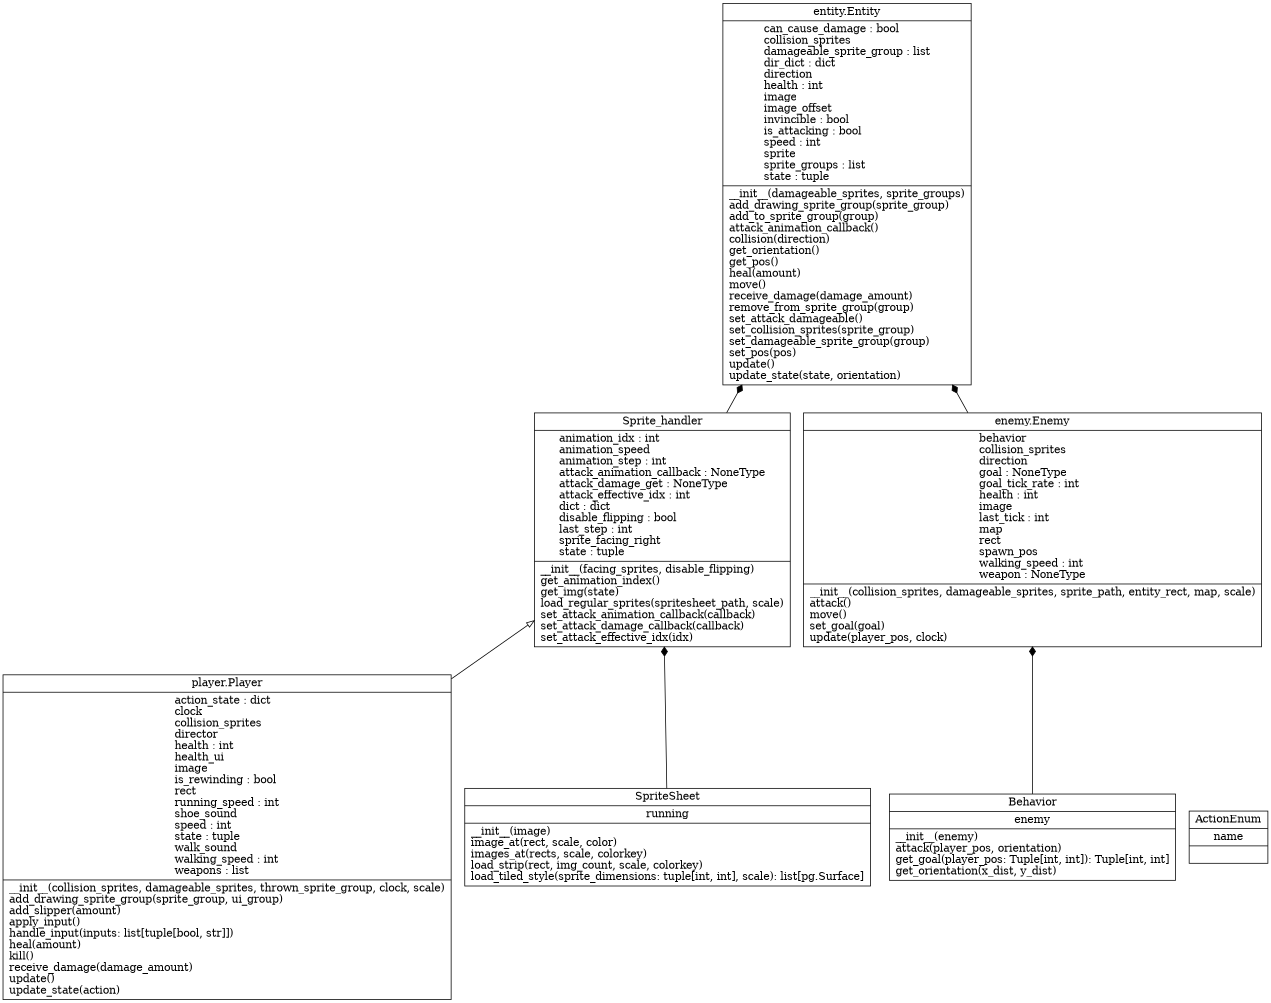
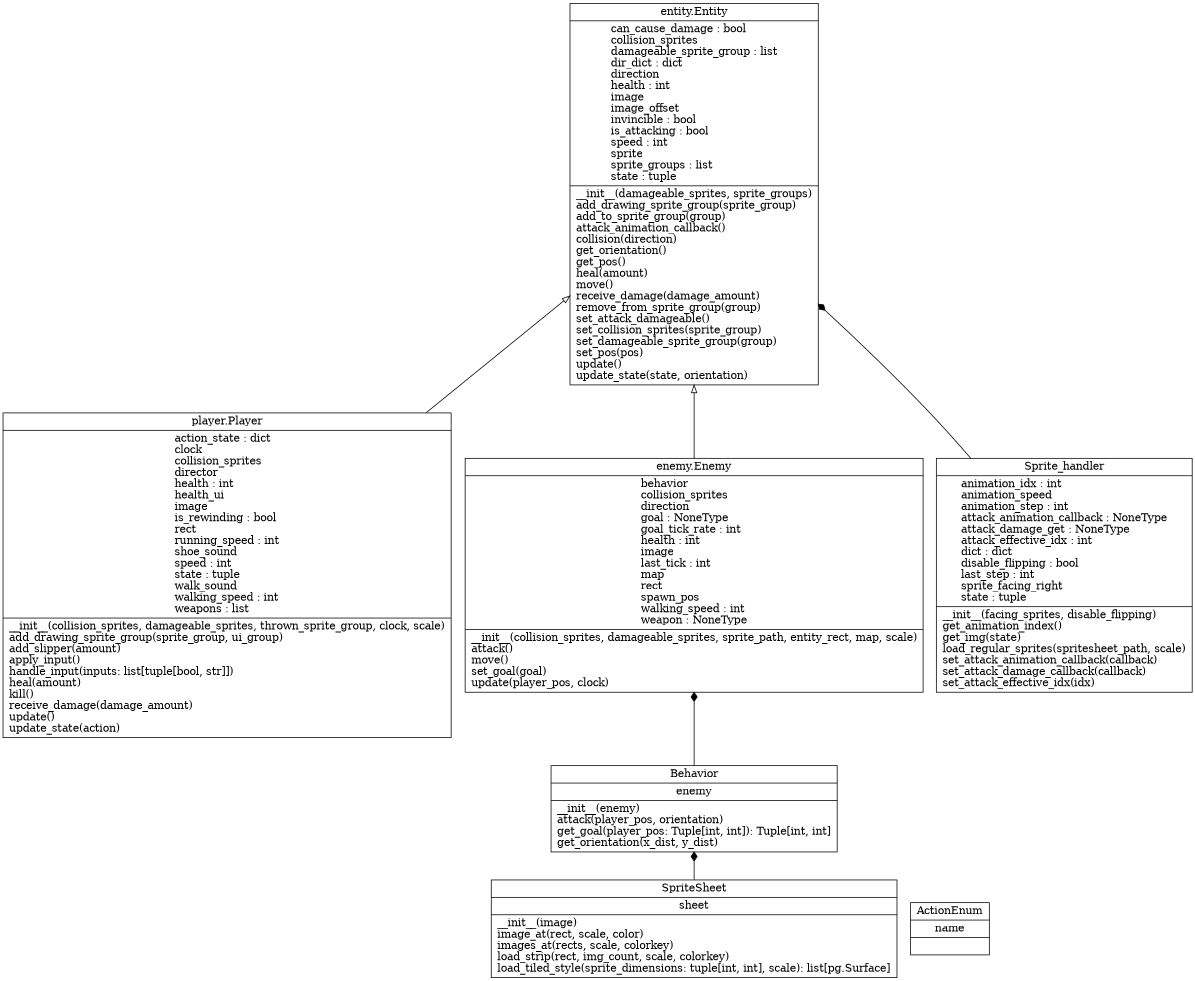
(962, 403) -> (694, 426)
(490, 652) -> (495, 357)
(666, 722) -> (694, 871)
(668, 814) -> (694, 906)
